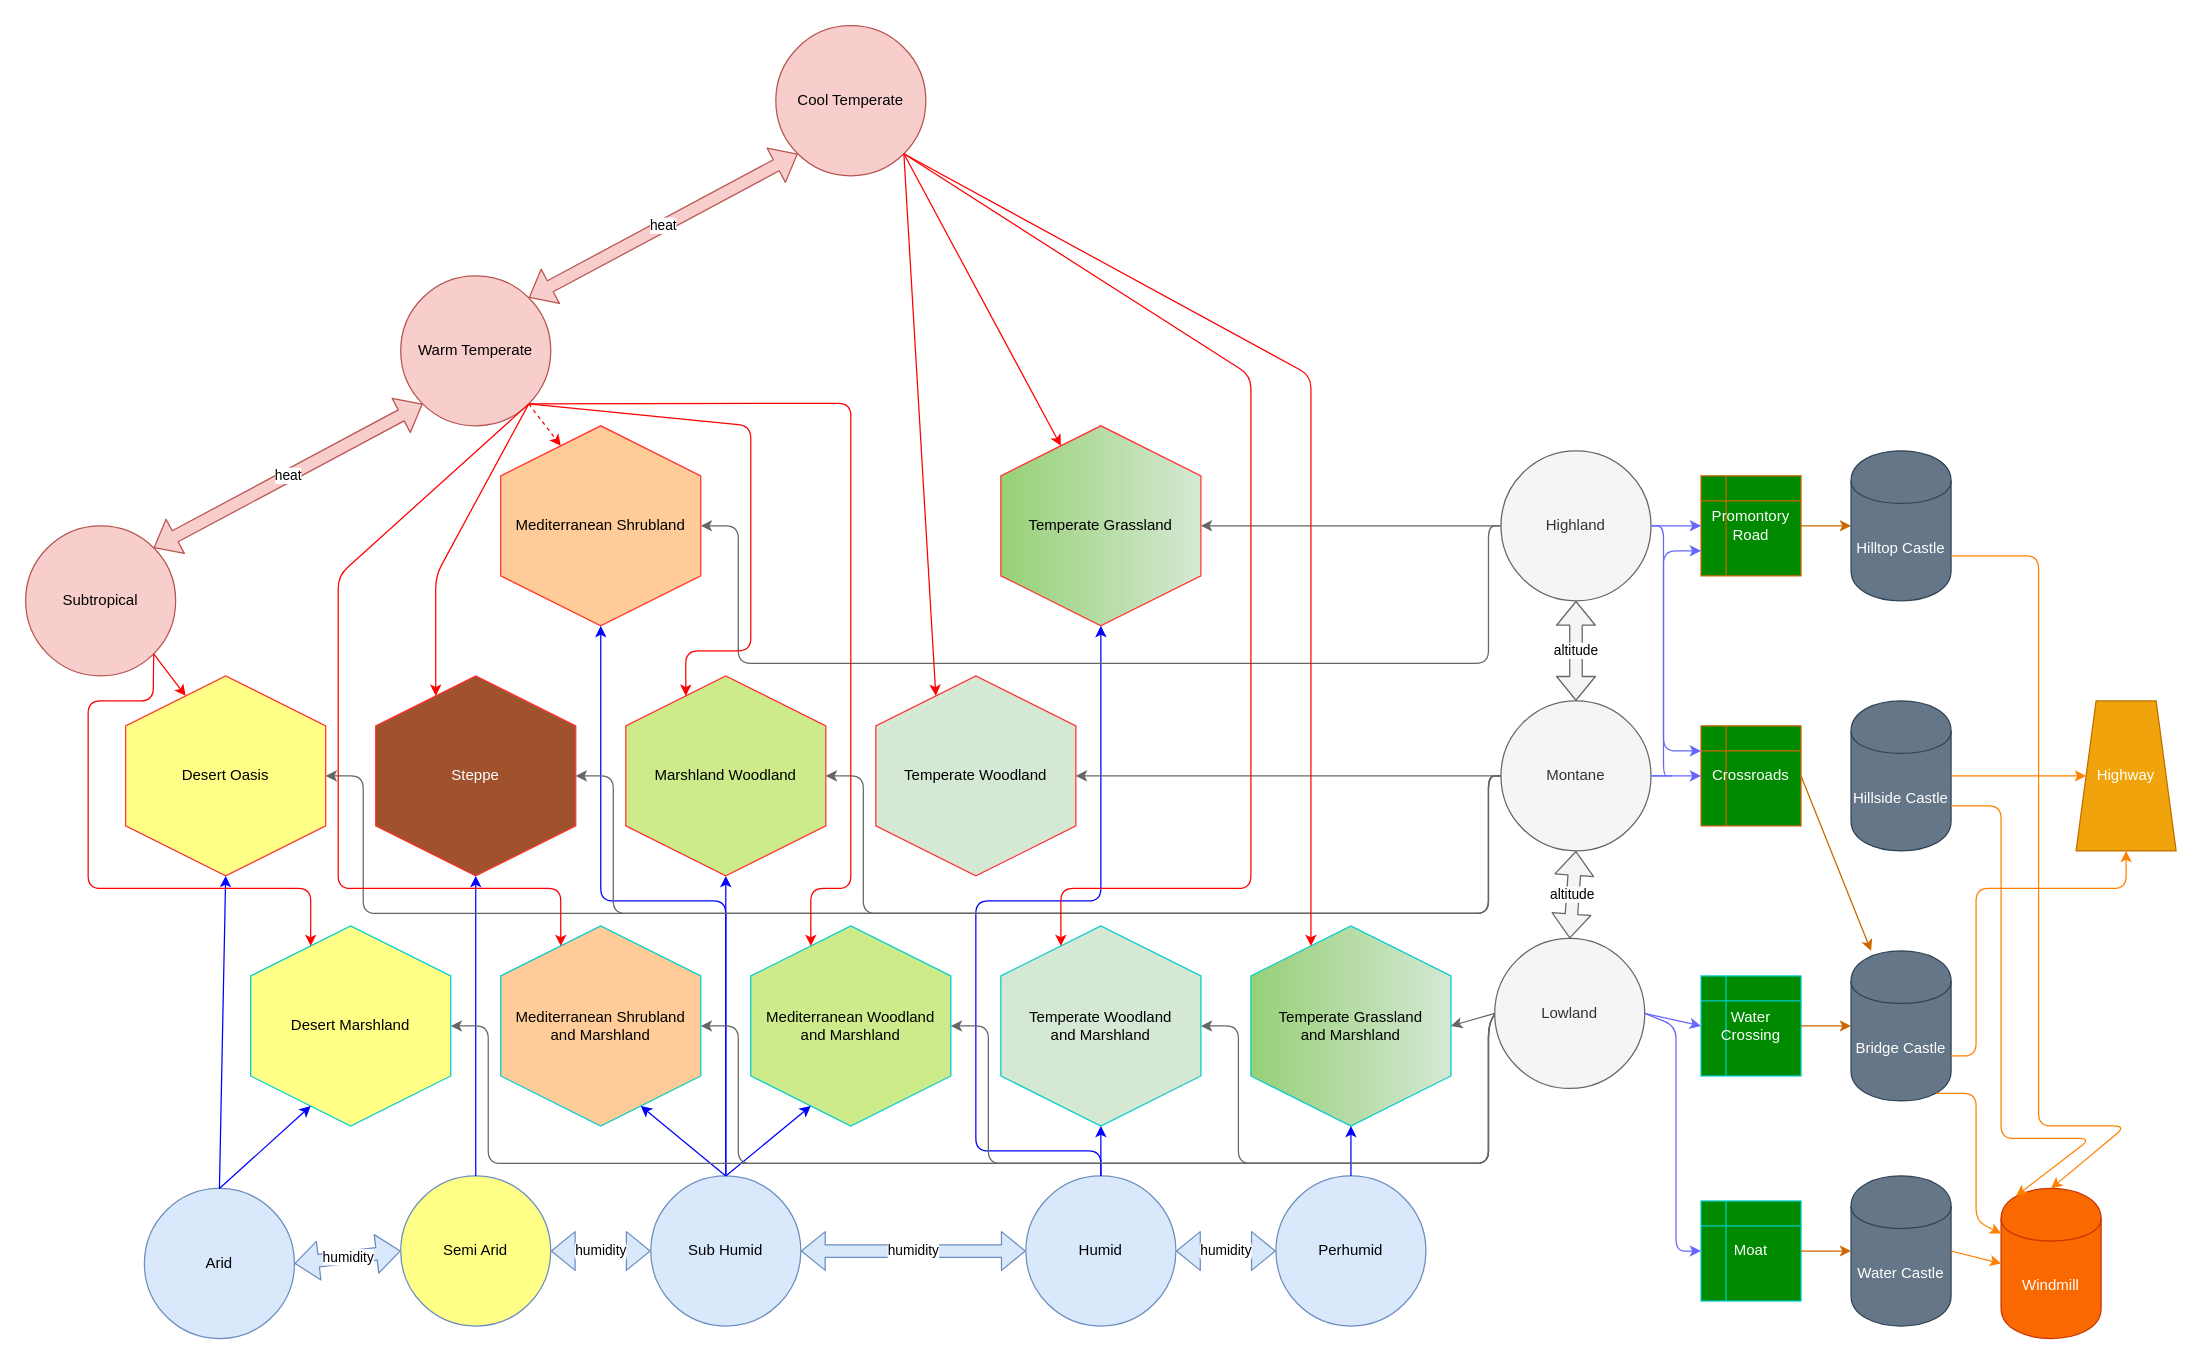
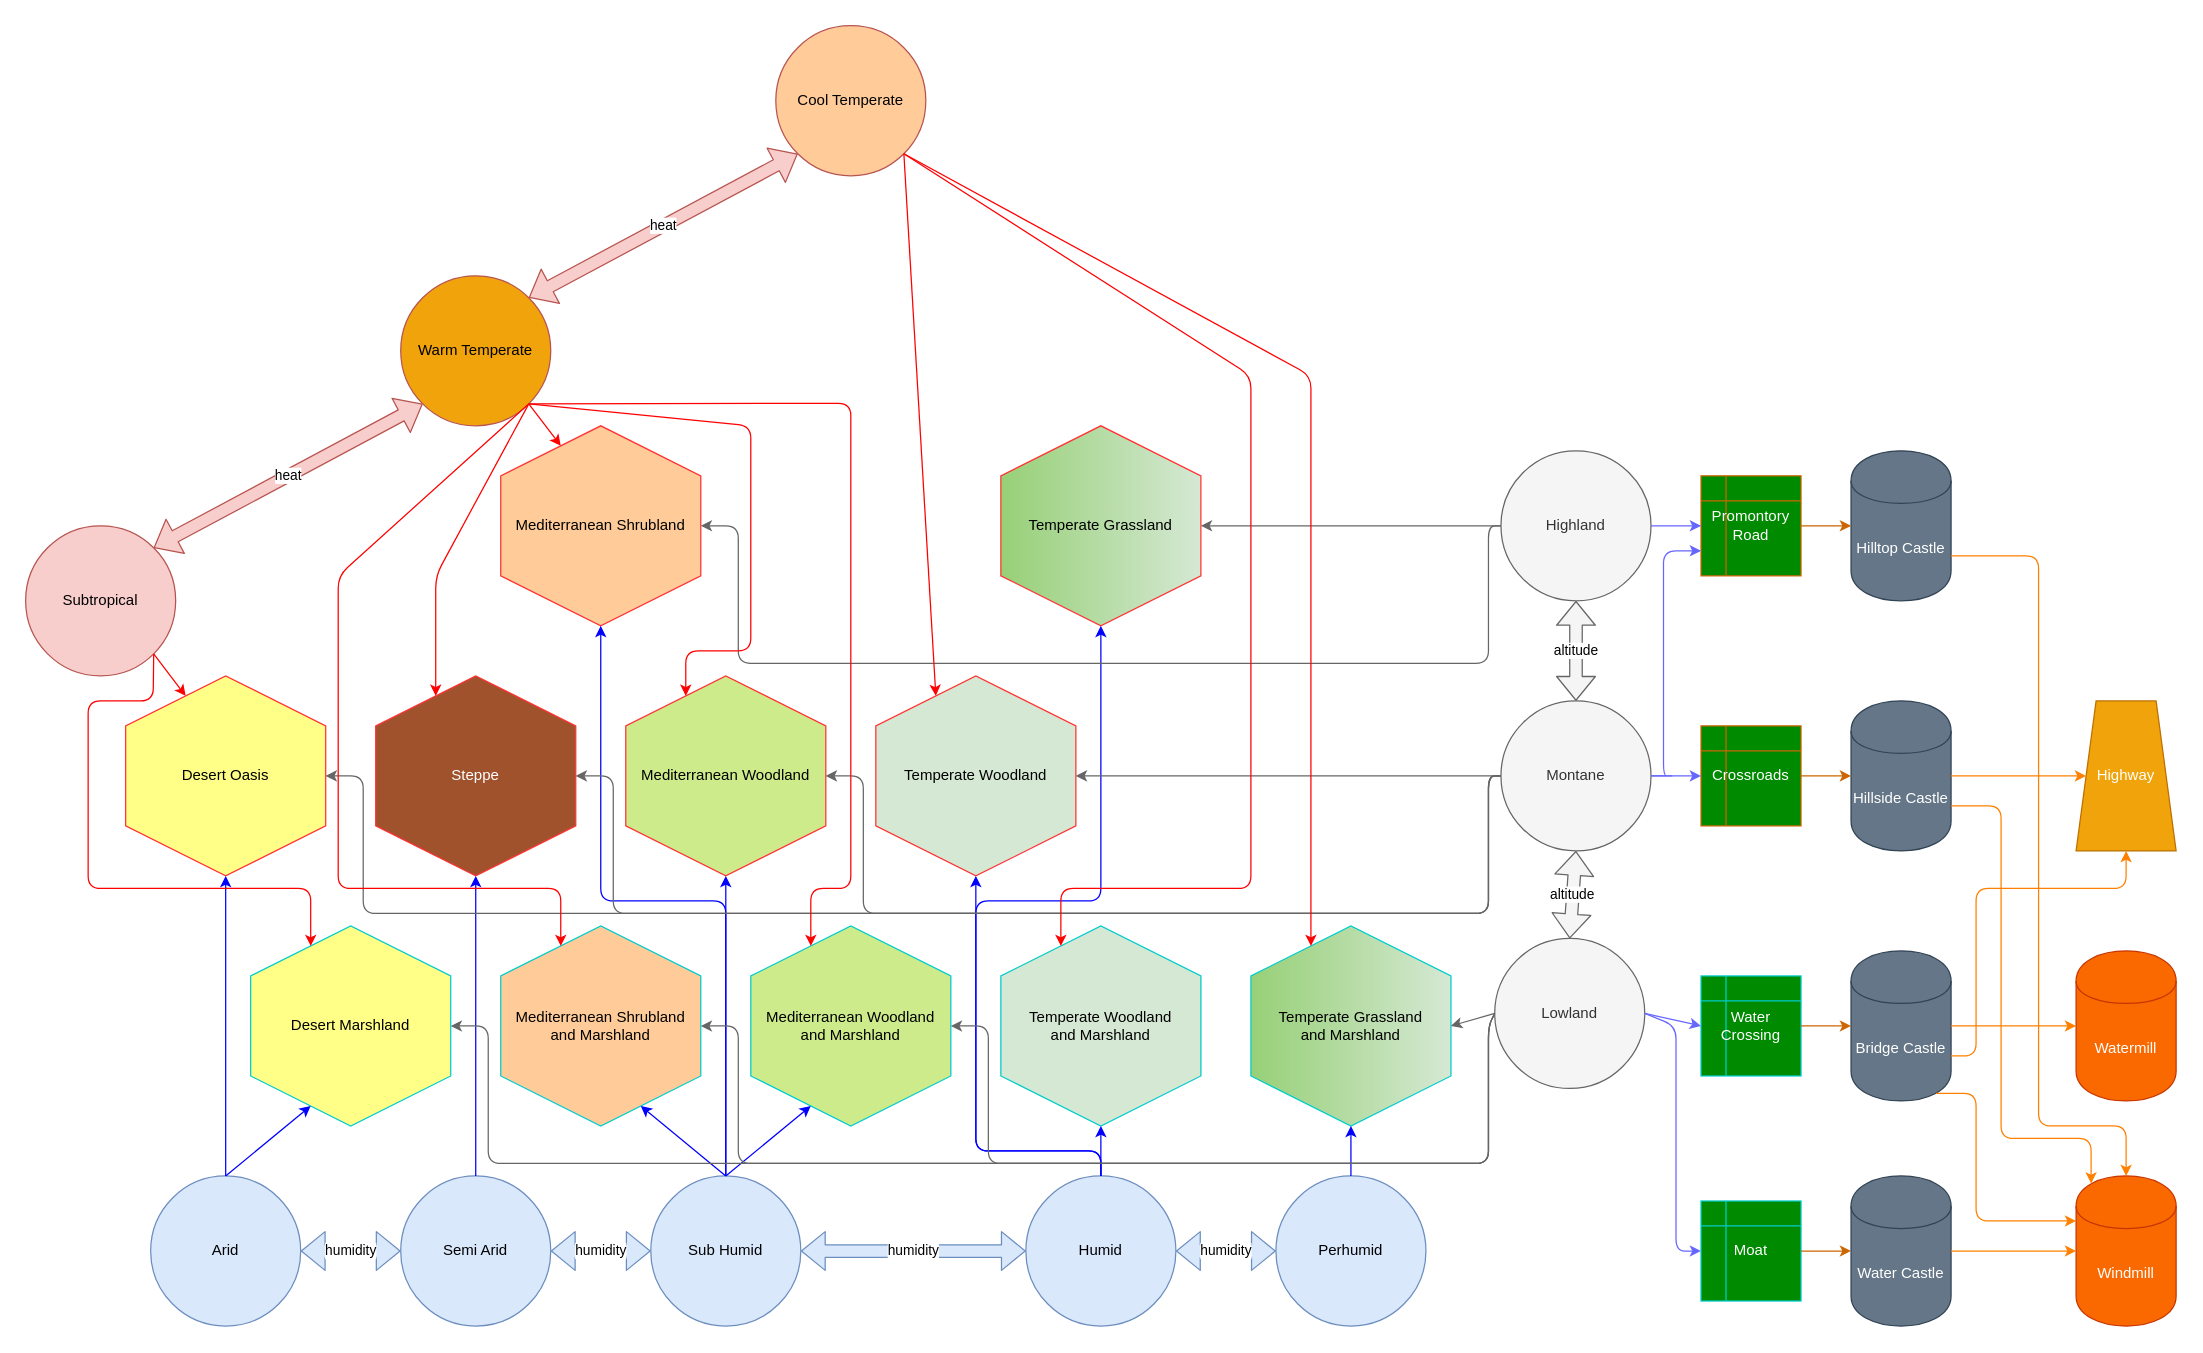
(851, 101) -> (851, 101)
(981, 298) -> none
(476, 351) -> (476, 351)
(543, 422) -> (543, 422)
(1663, 543) -> none
(726, 776) -> (726, 776)
(1834, 859) -> (1822, 776)
none -> (976, 893)
none -> (2009, 1026)
none -> (2126, 1026)
(1238, 1082) -> none
(476, 1251) -> (476, 1251)
(219, 1263) -> (226, 1251)
(2051, 1263) -> (2126, 1251)
